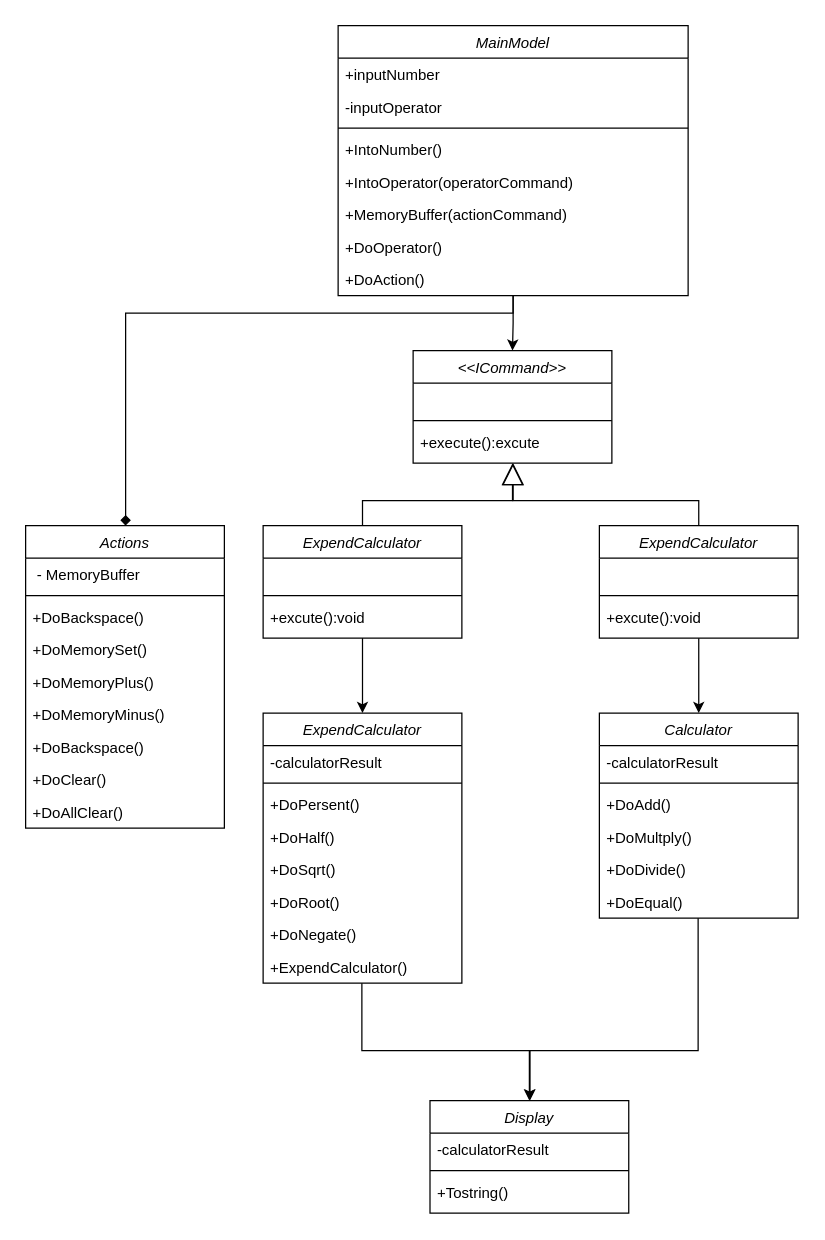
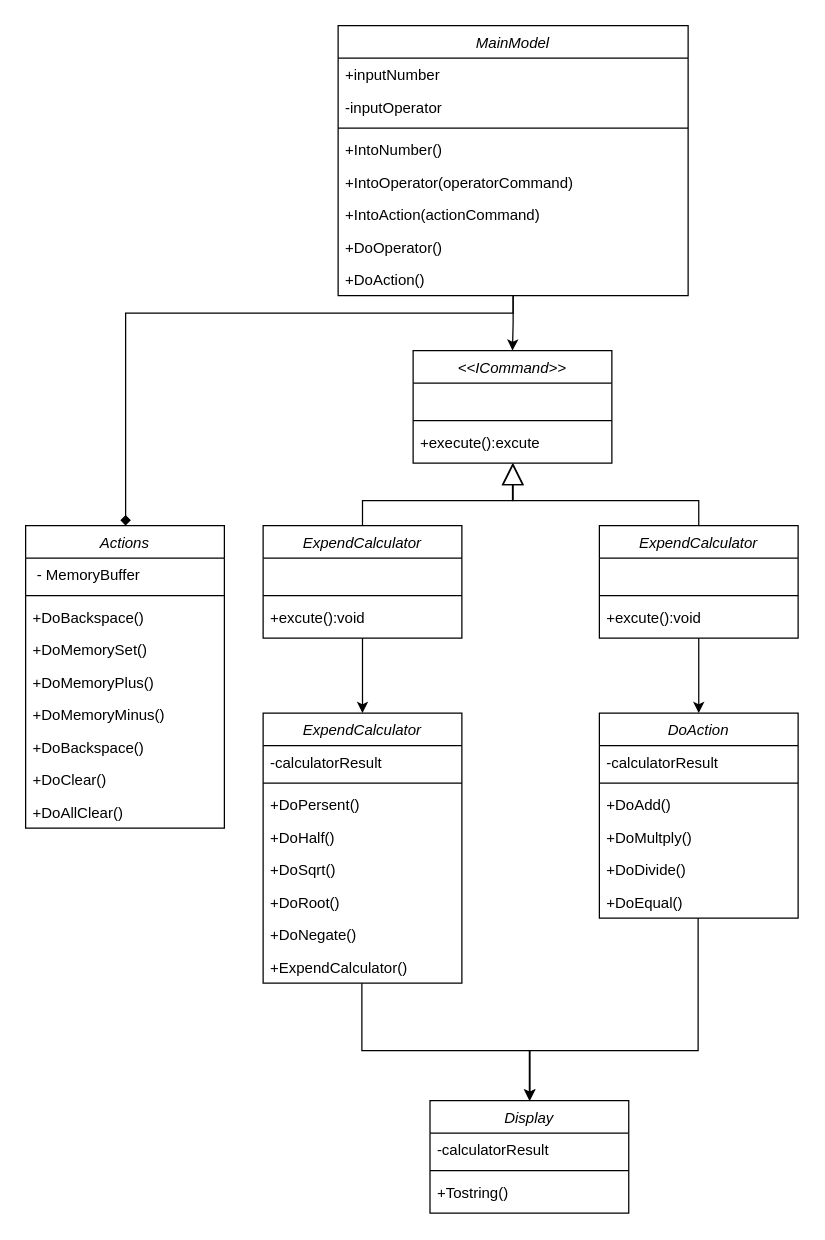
(461, 215) -> (450, 215)
(698, 730) -> (698, 730)
